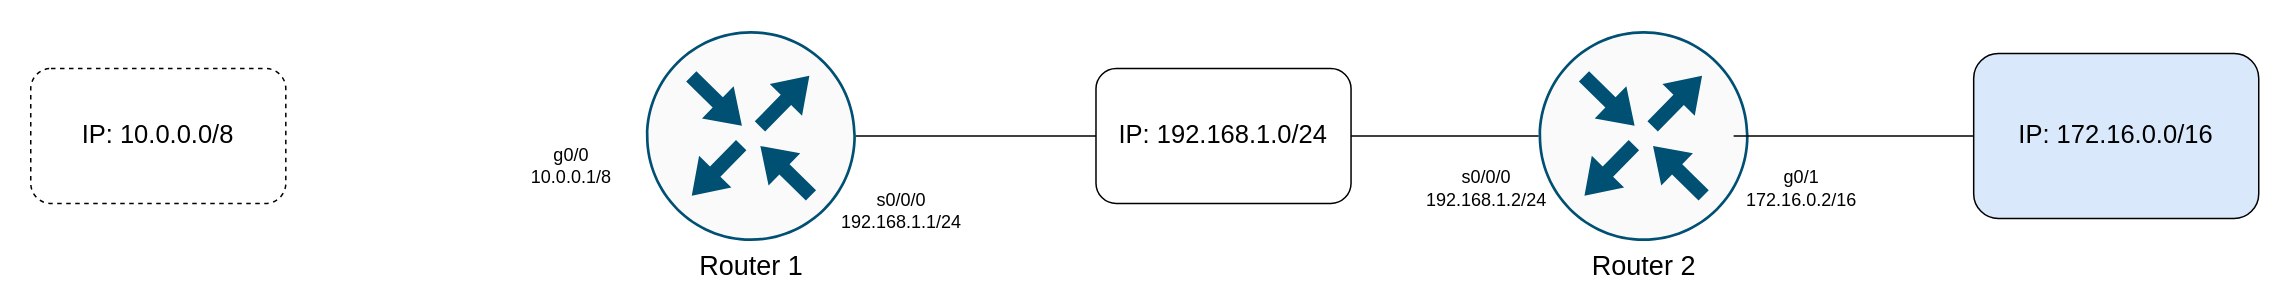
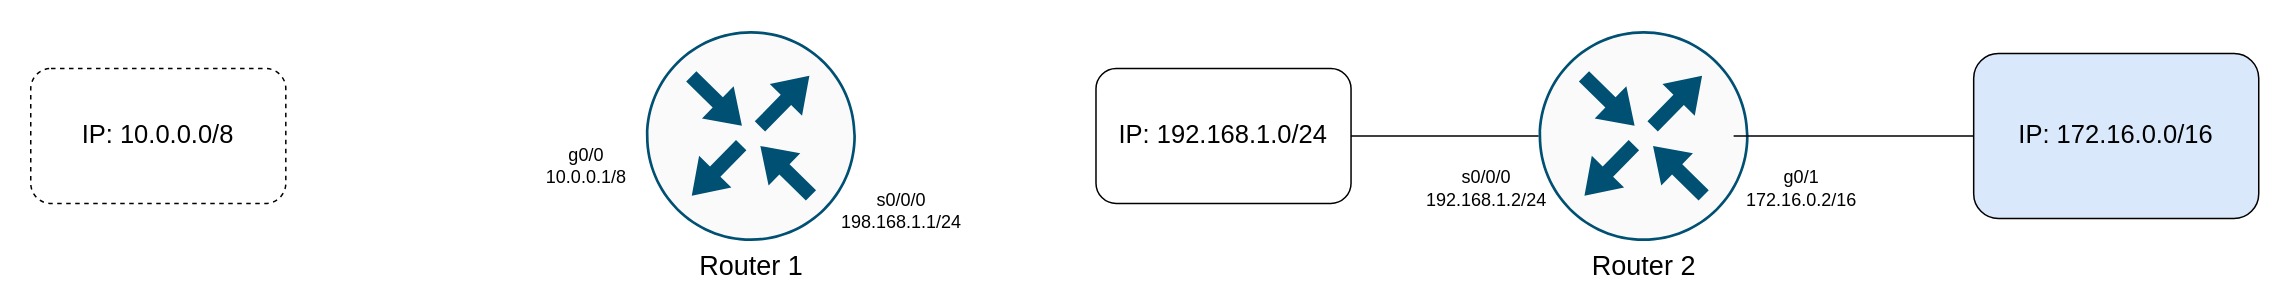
(976, 136) -> none
(571, 166) -> (586, 166)
(902, 211) -> (902, 211)
